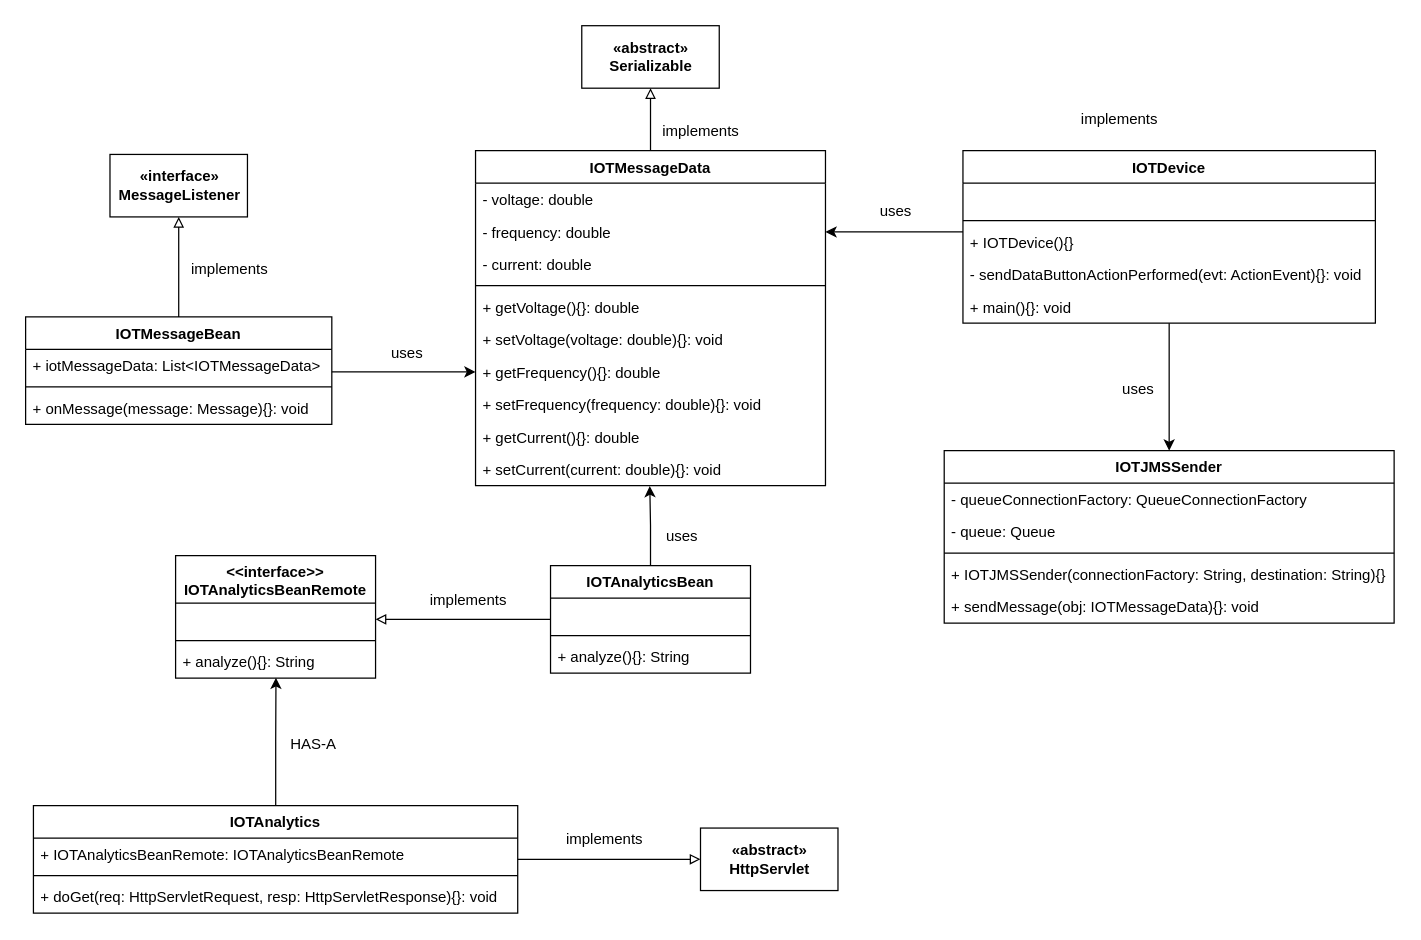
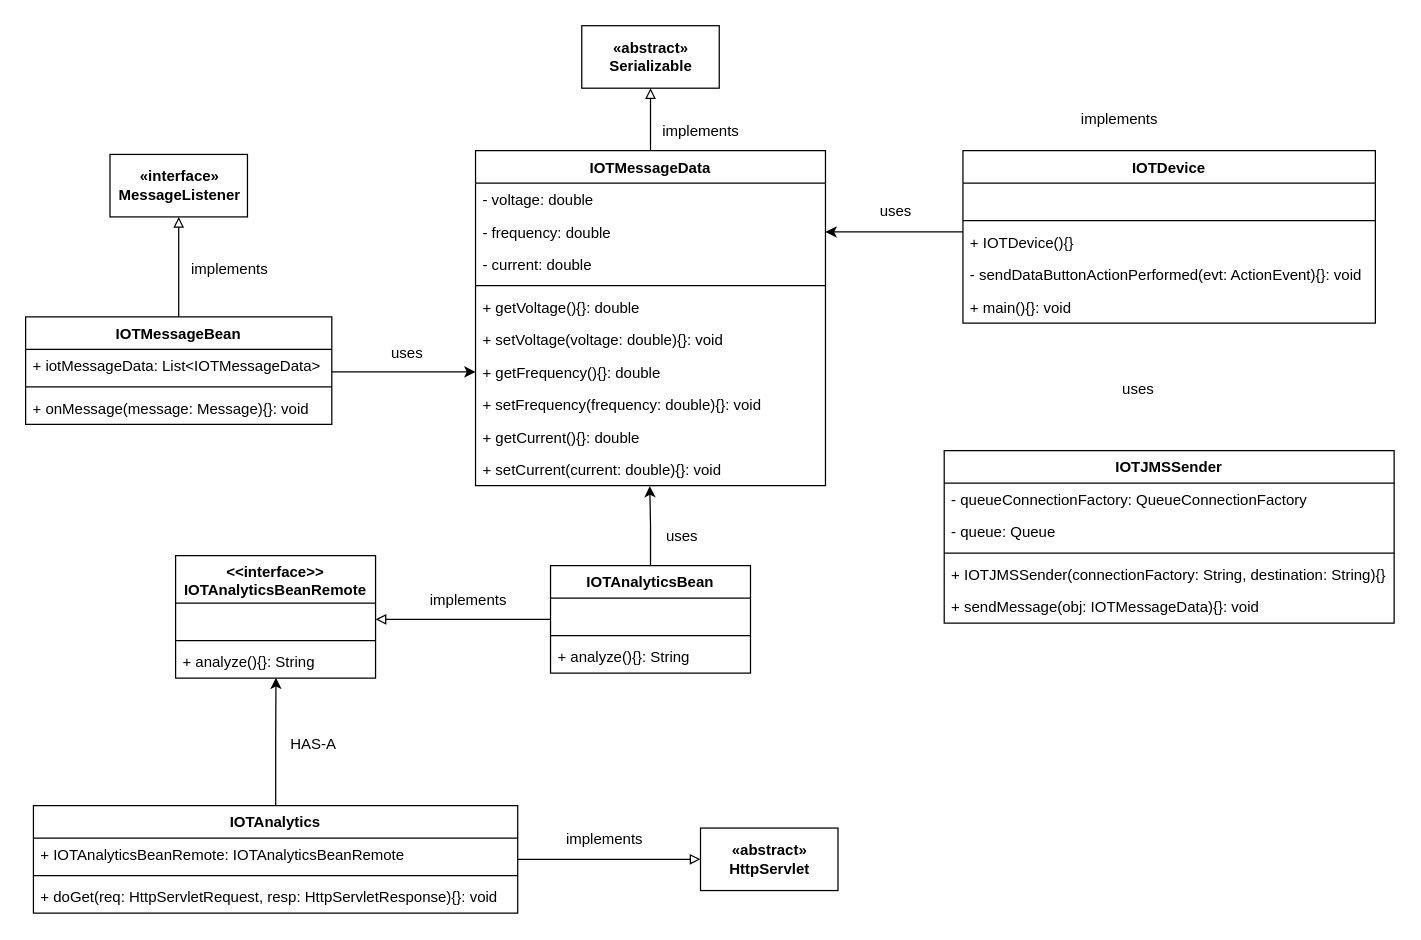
(1169, 382) -> none
